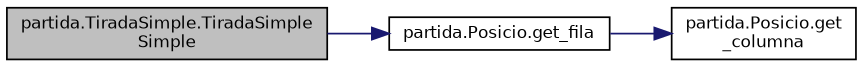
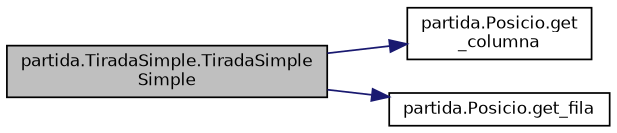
(632, 34) -> (359, 50)
